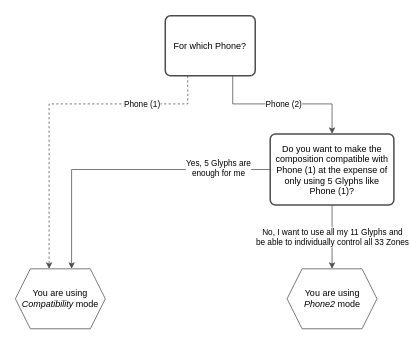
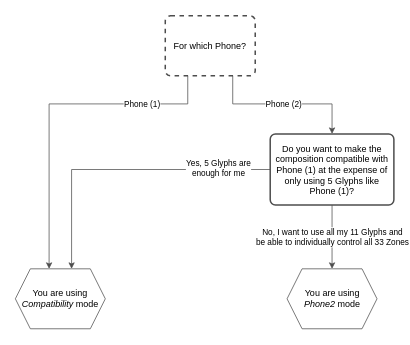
(210, 46) -> (210, 46)
(188, 89) -> (188, 89)
